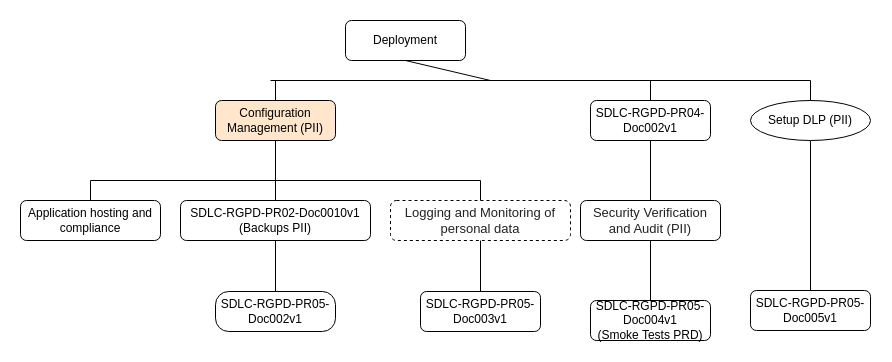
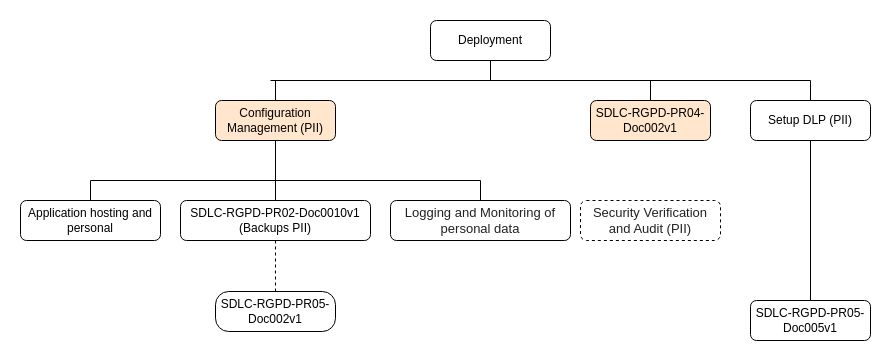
(406, 41) -> (491, 41)
(651, 121) -> (651, 121)
(811, 121) -> (811, 121)
(651, 171) -> none
(91, 221) -> (91, 221)
(481, 221) -> (481, 221)
(651, 221) -> (651, 221)
(481, 266) -> none
(276, 267) -> (276, 267)
(651, 271) -> none
(811, 311) -> (811, 321)
(481, 312) -> none
(651, 321) -> none
